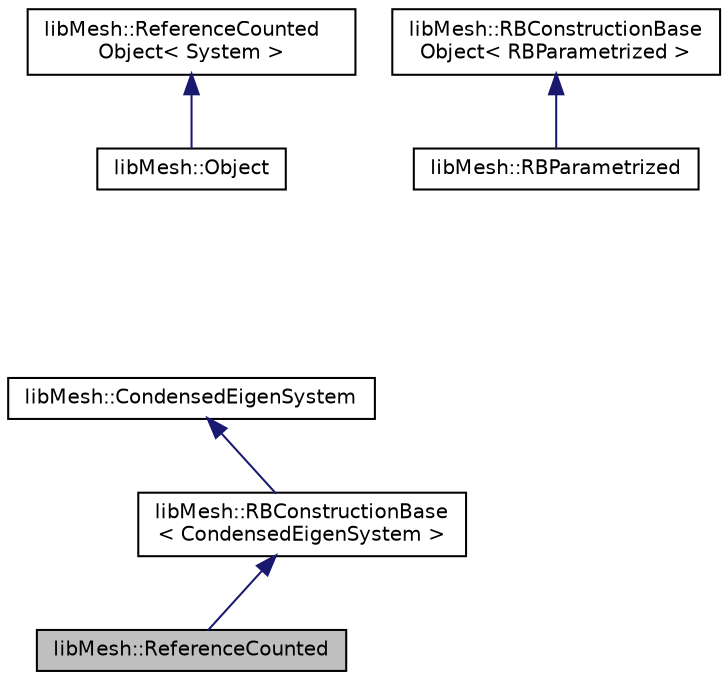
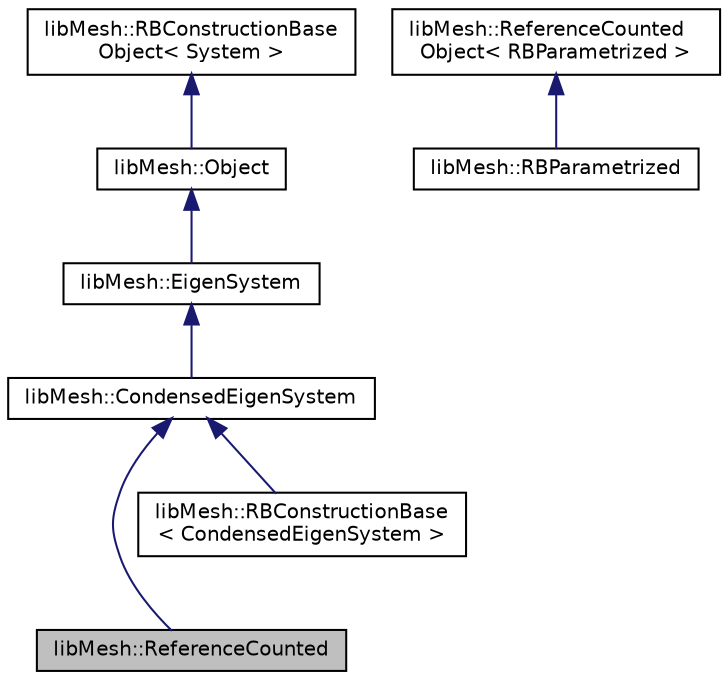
(192, 42) -> (192, 42)
(556, 42) -> (556, 42)
none -> (192, 284)
(235, 601) -> (114, 535)
